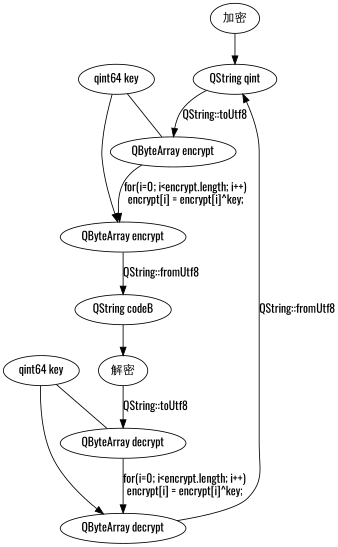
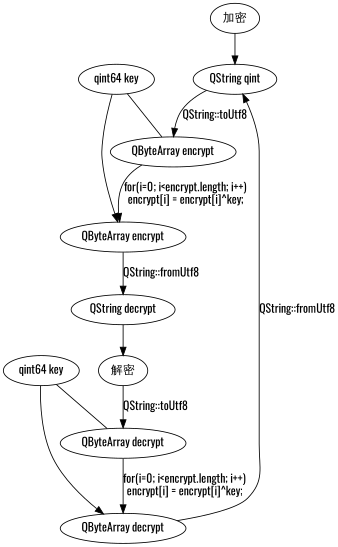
(123, 310) -> (123, 310)
